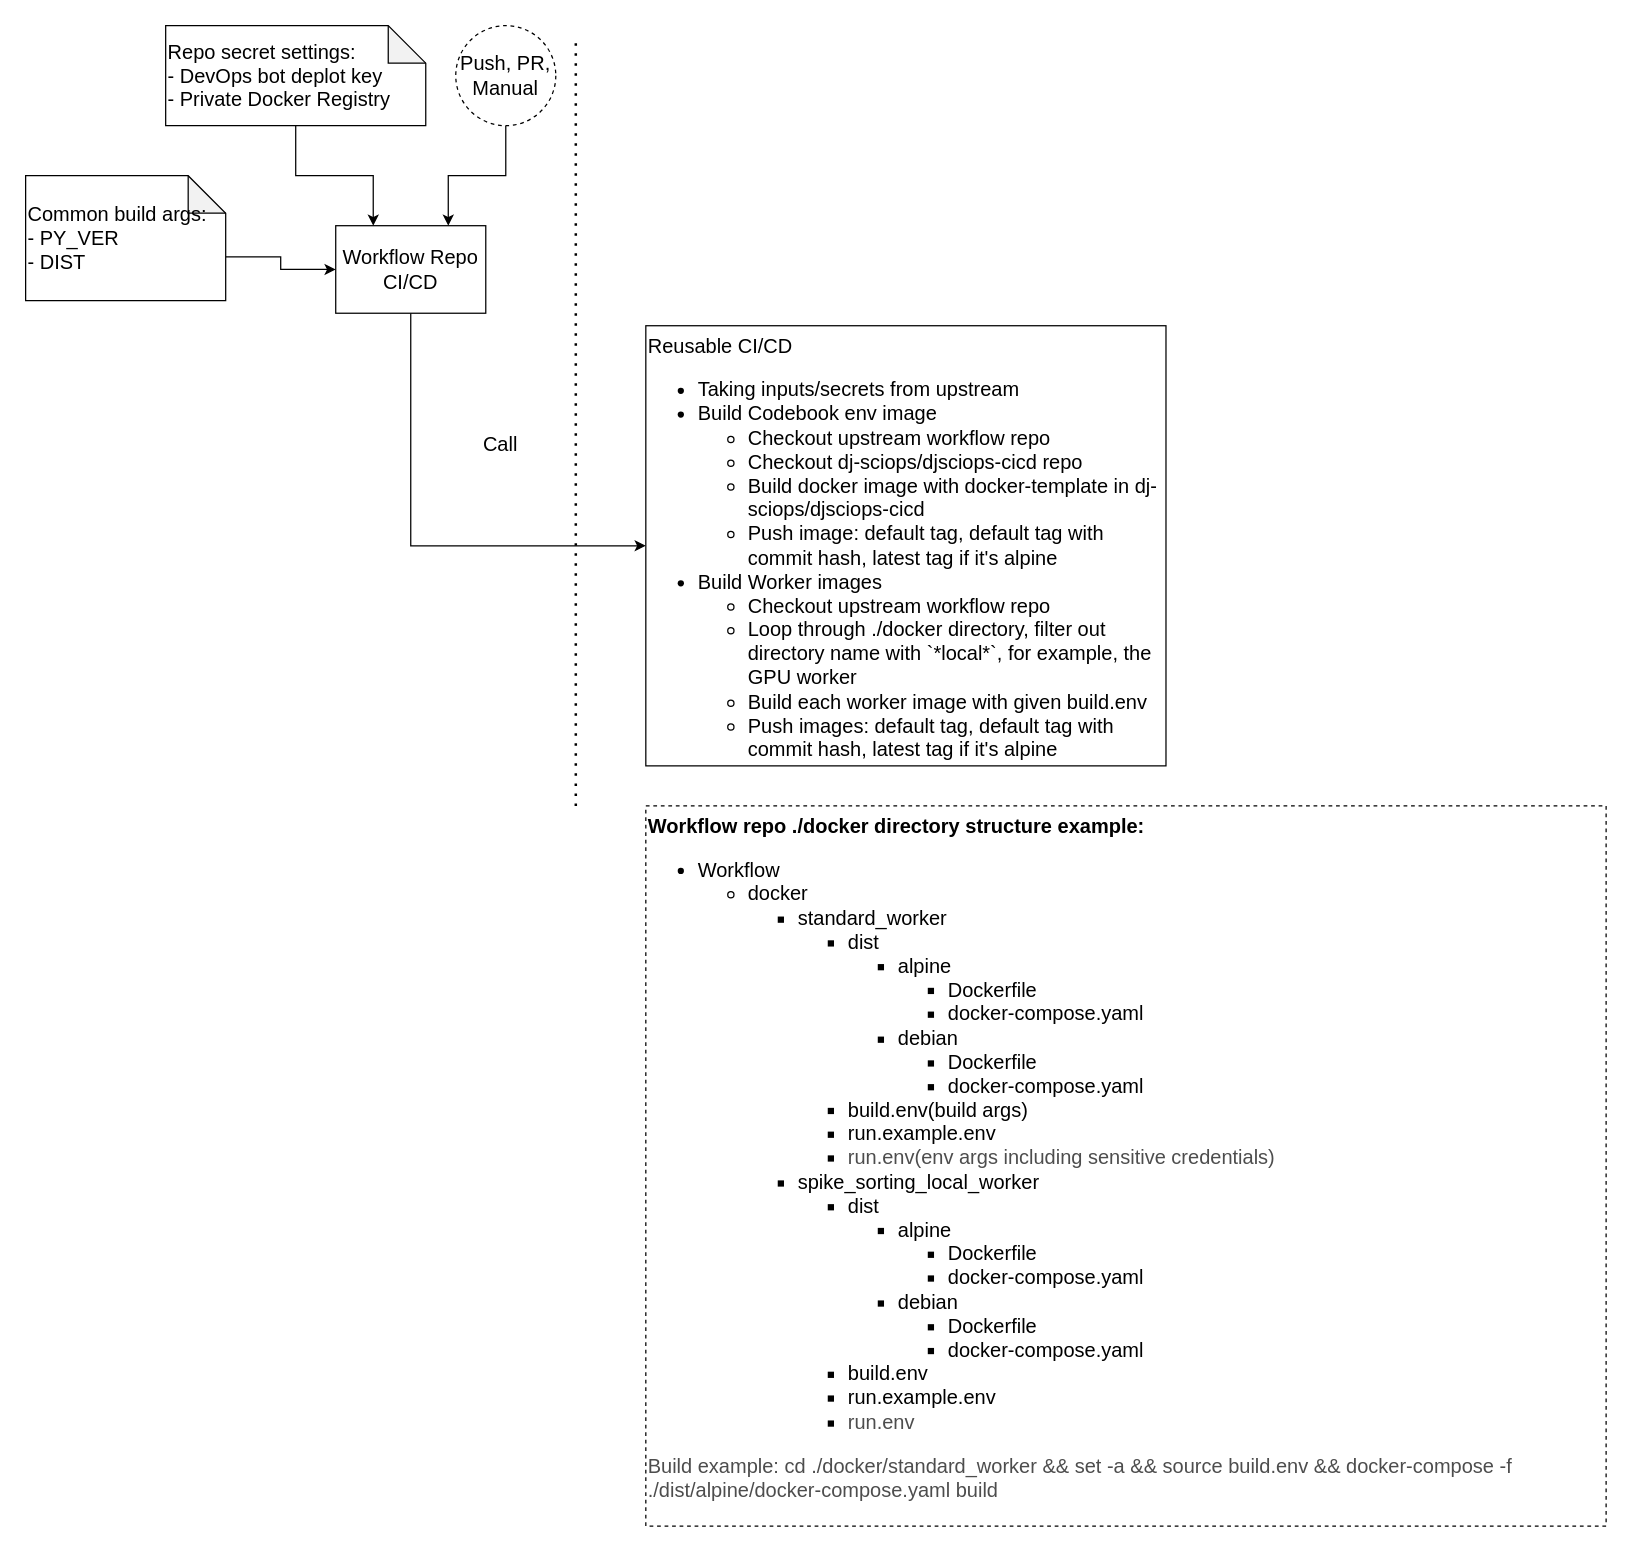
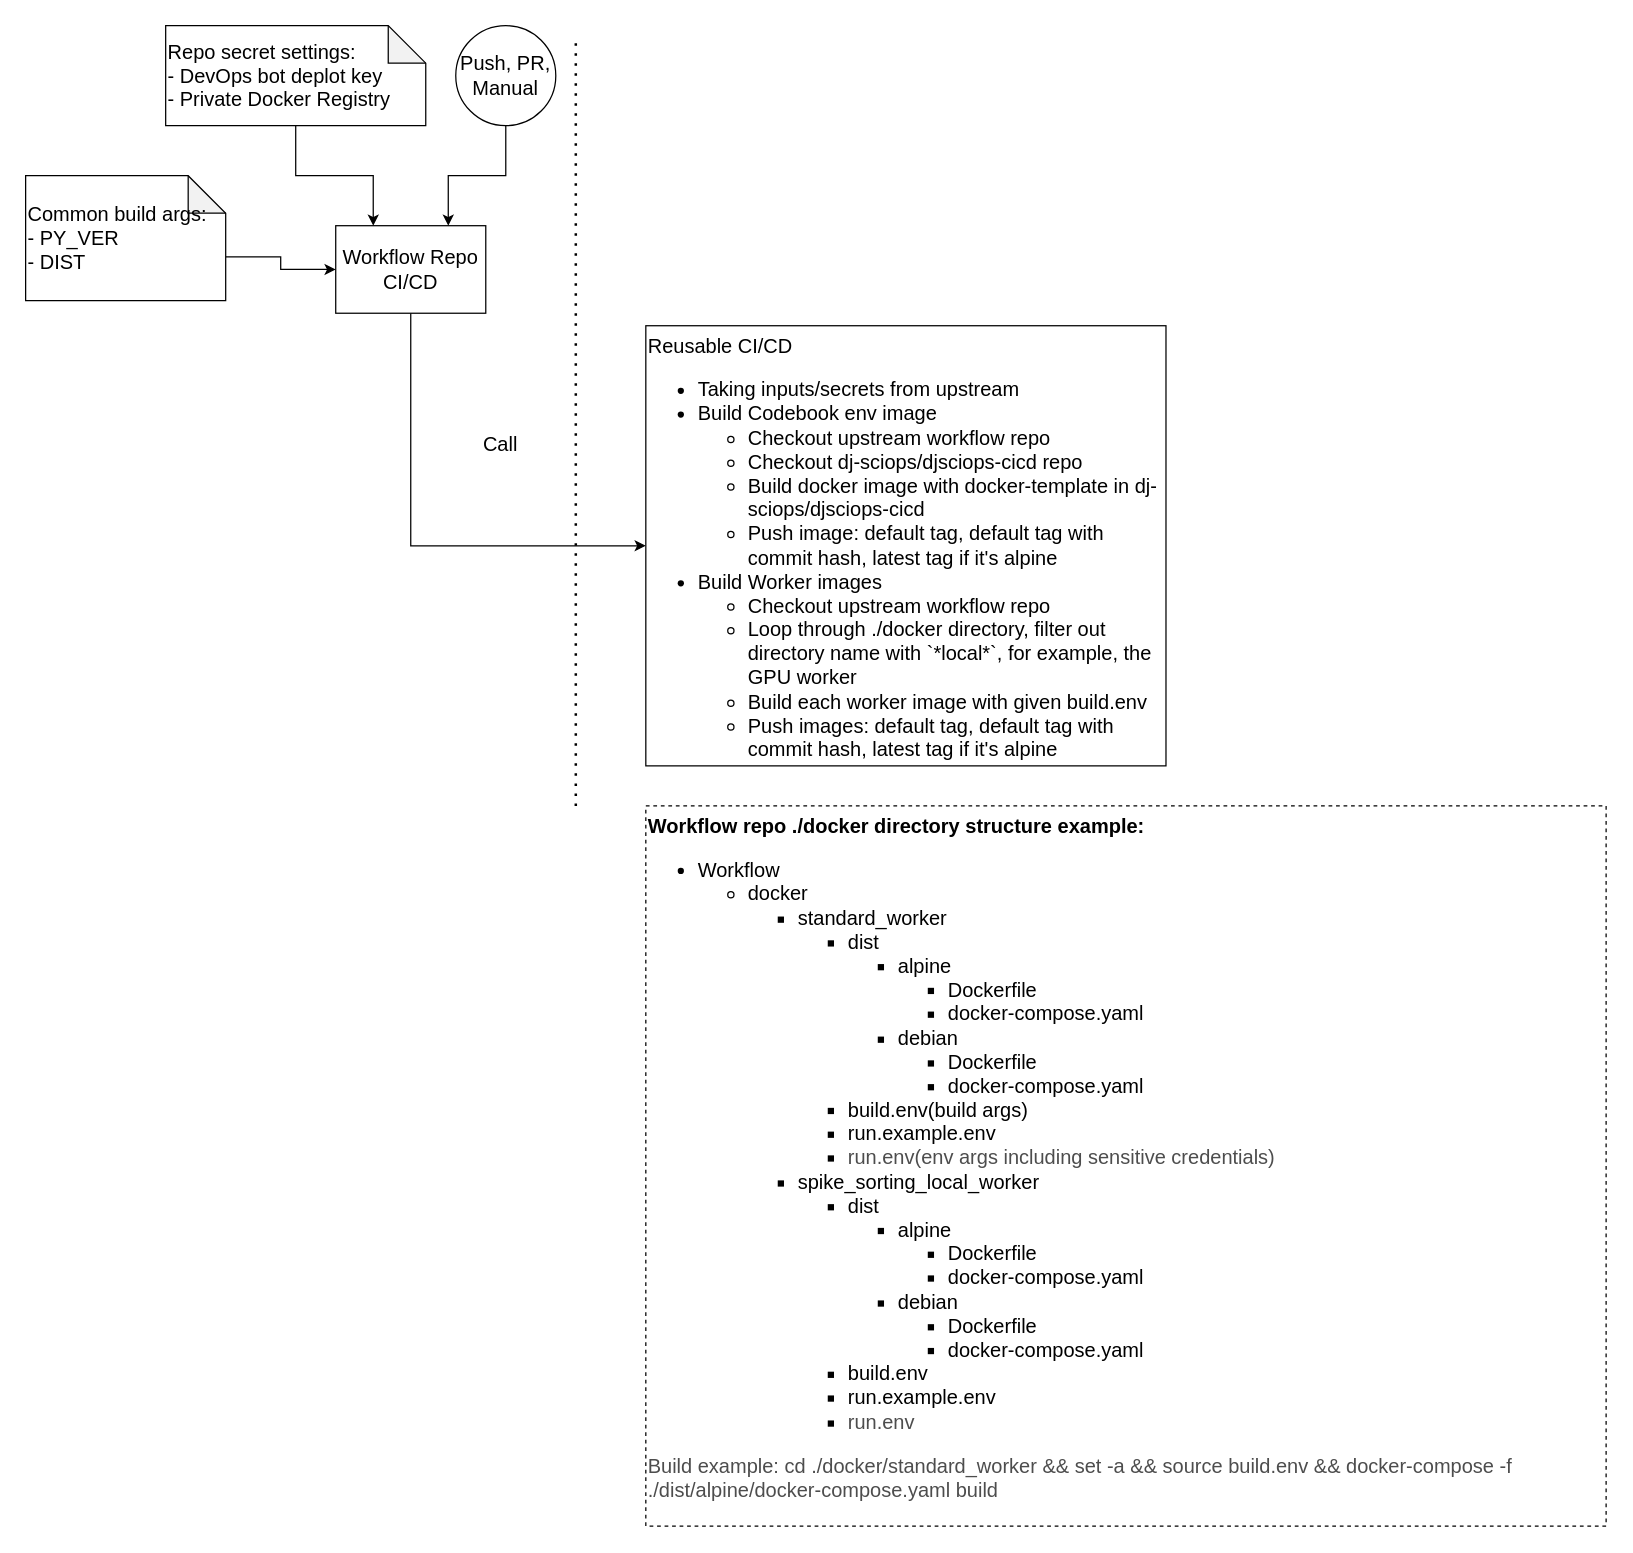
(506, 76) -> (506, 76)
